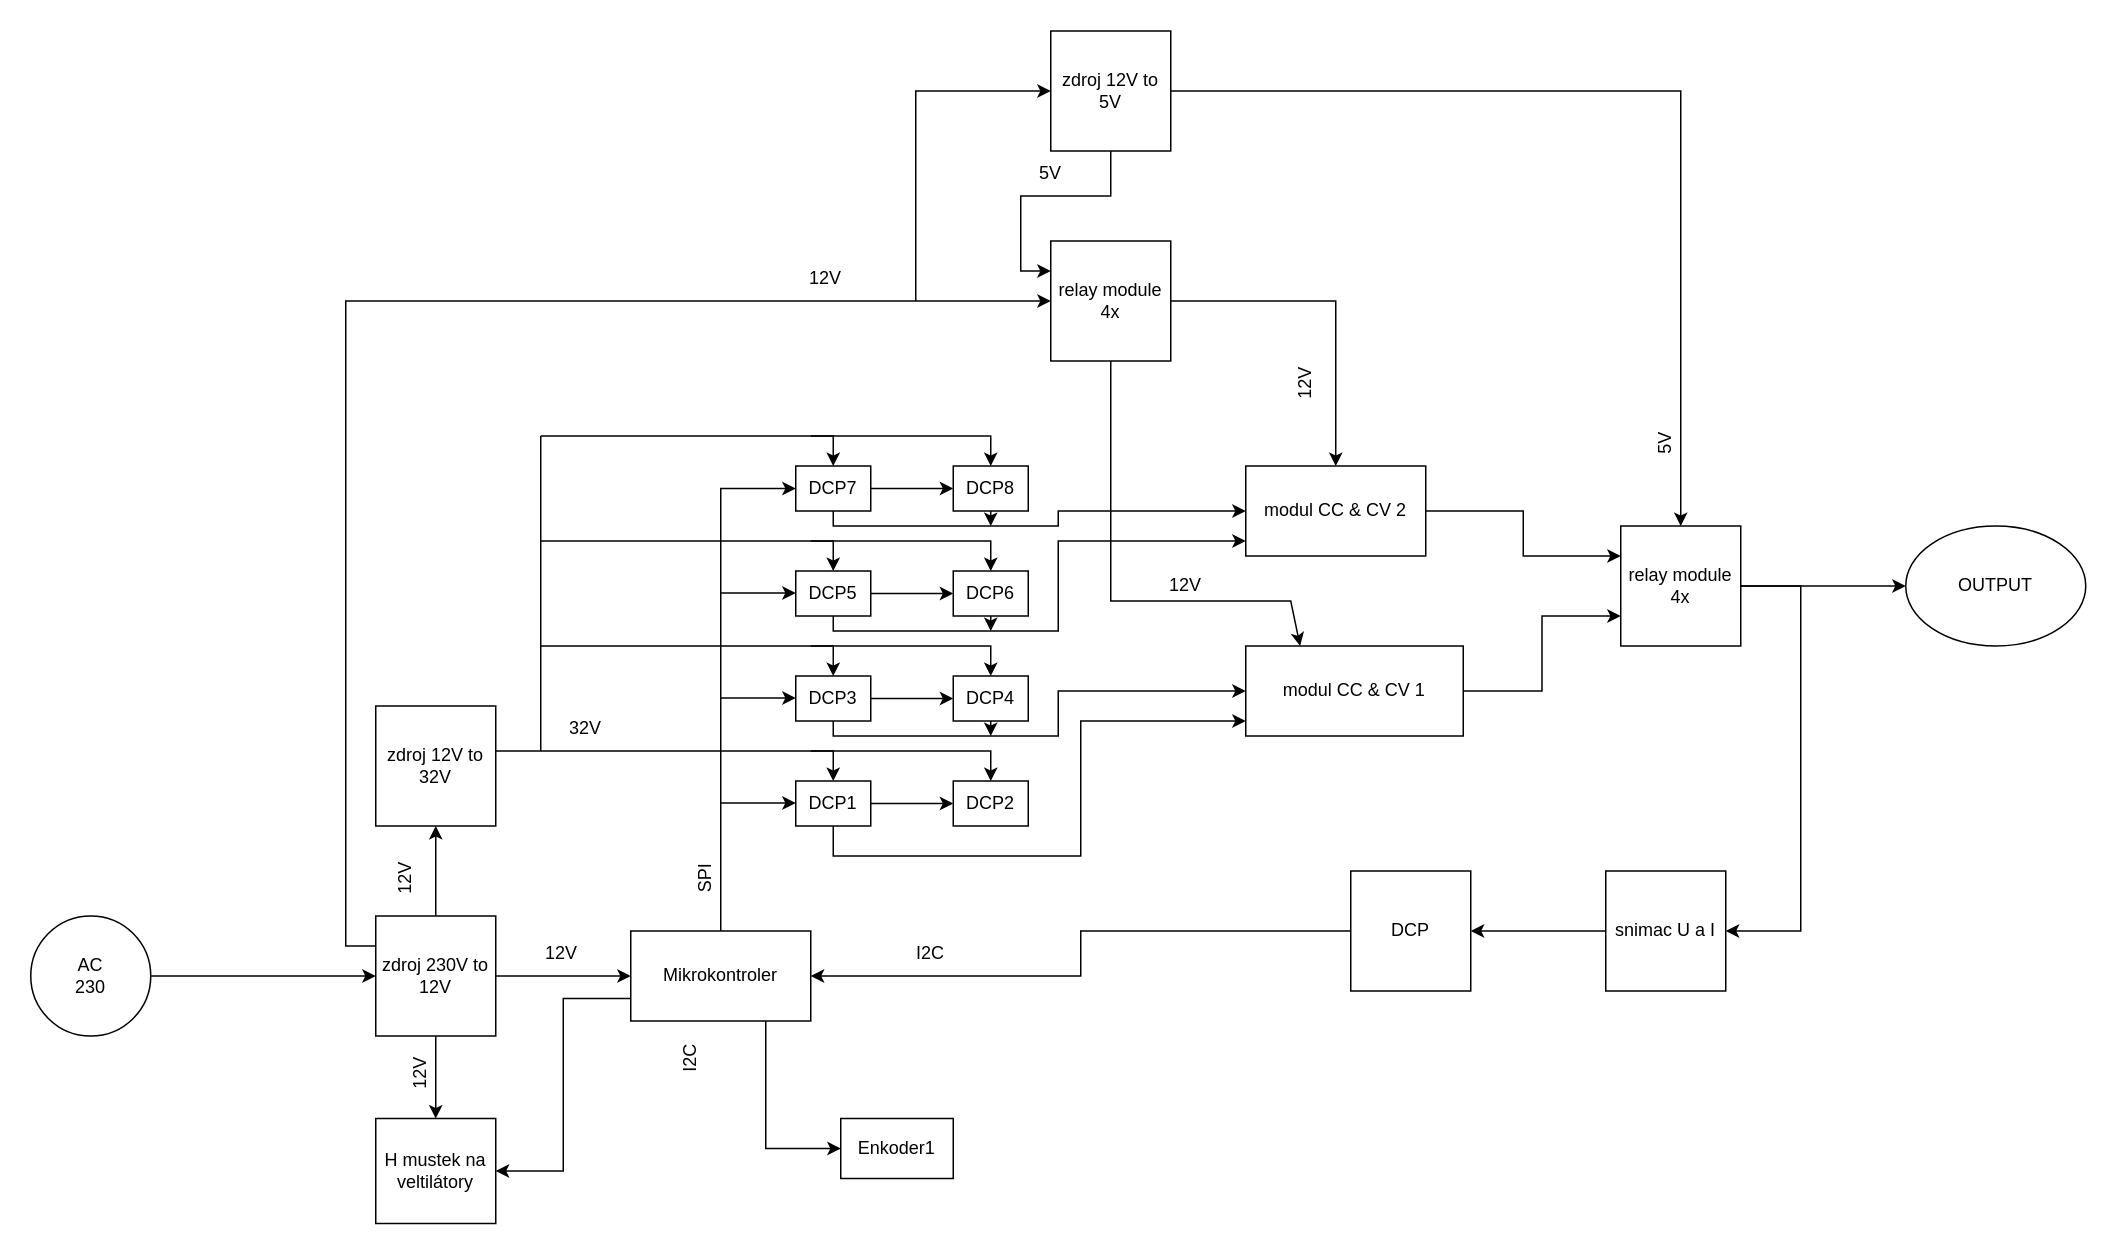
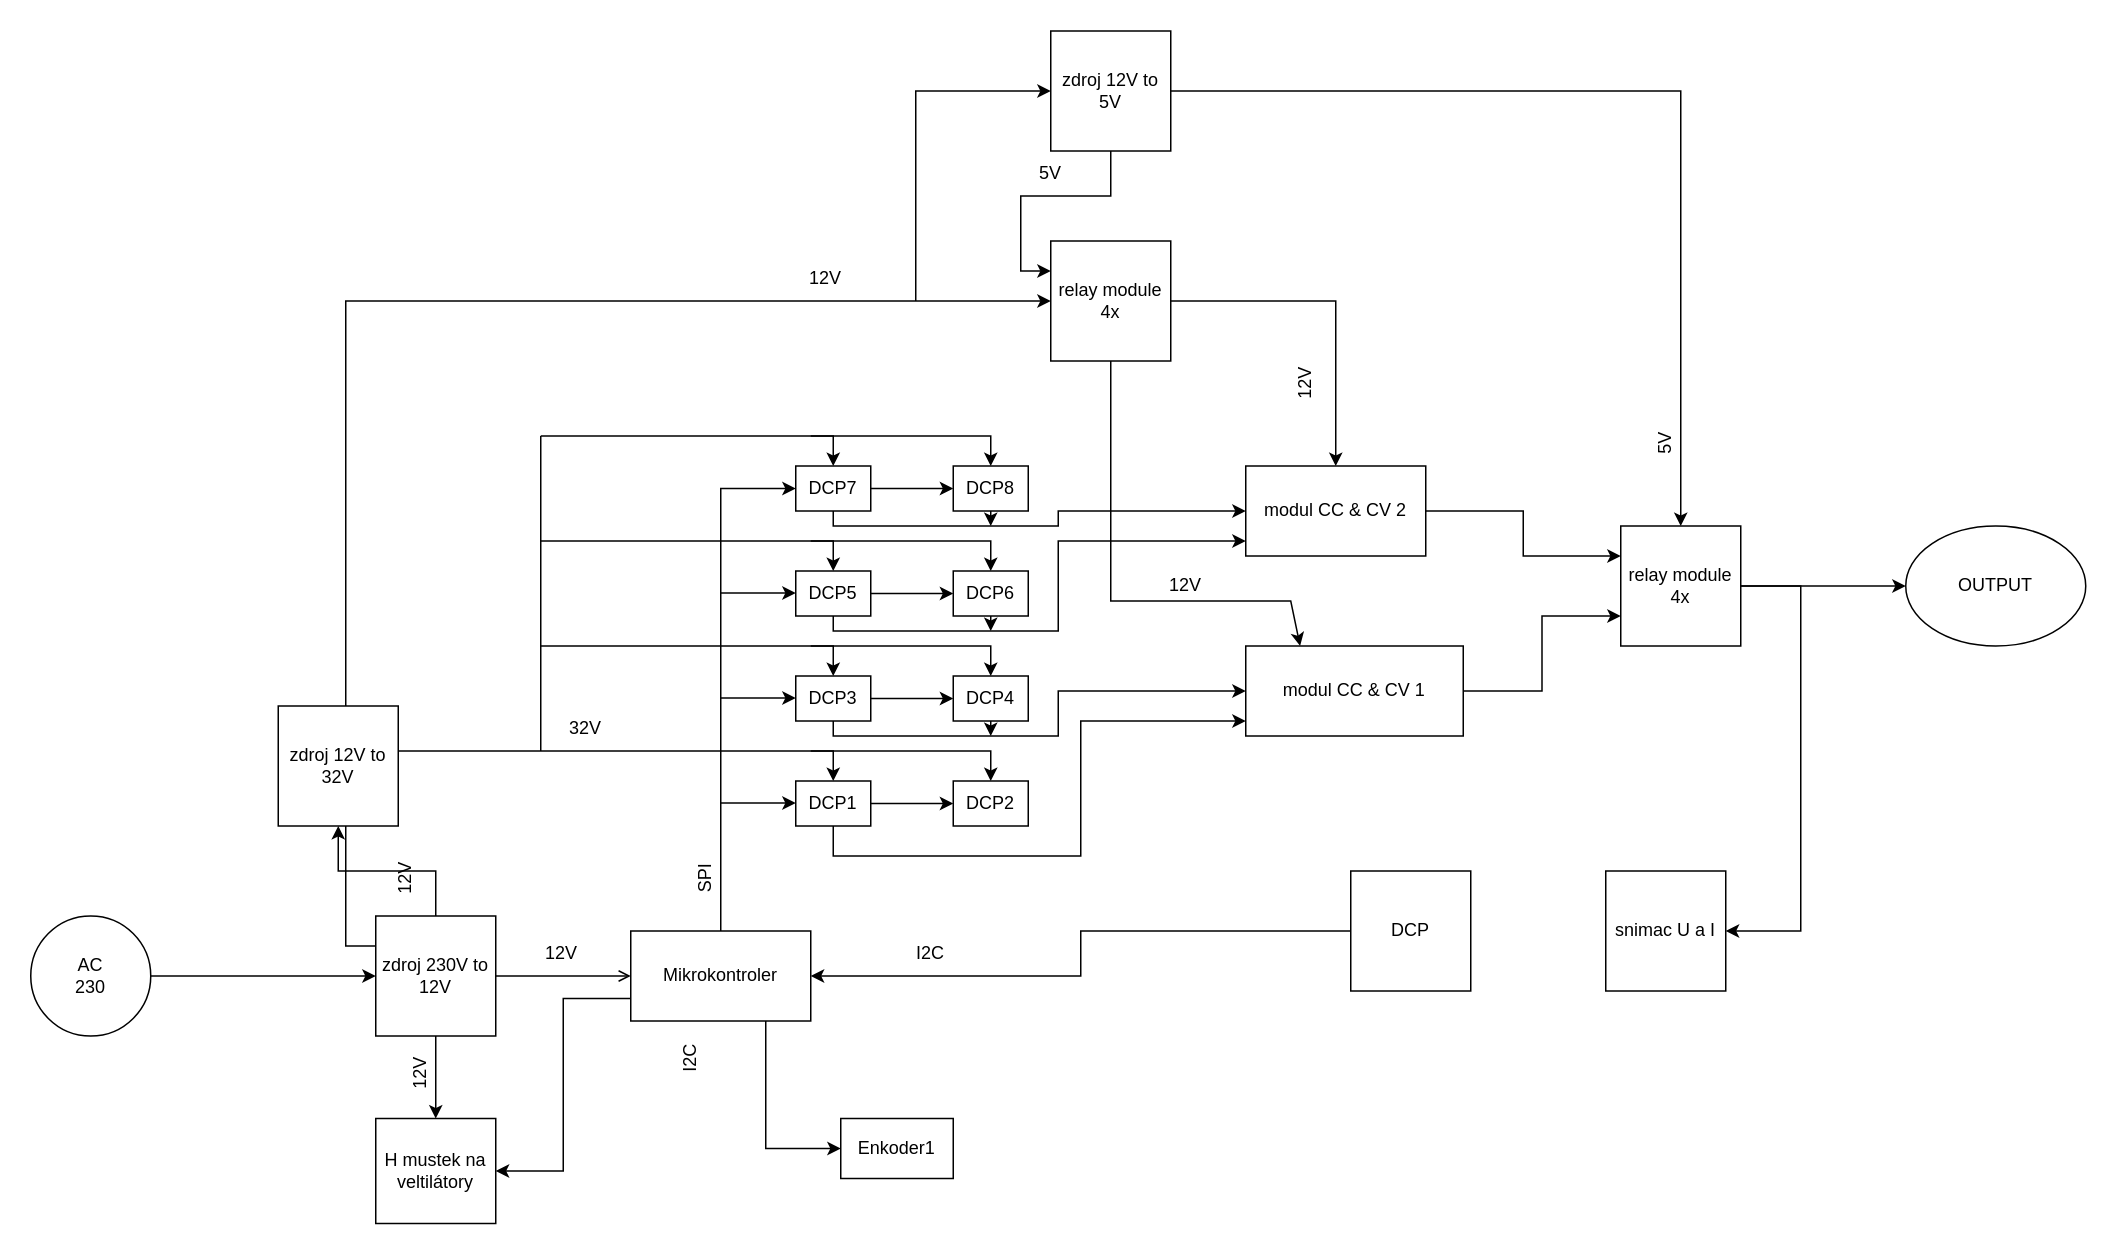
(436, 766) -> (338, 766)
(1544, 931) -> none
(619, 976) -> (621, 976)
